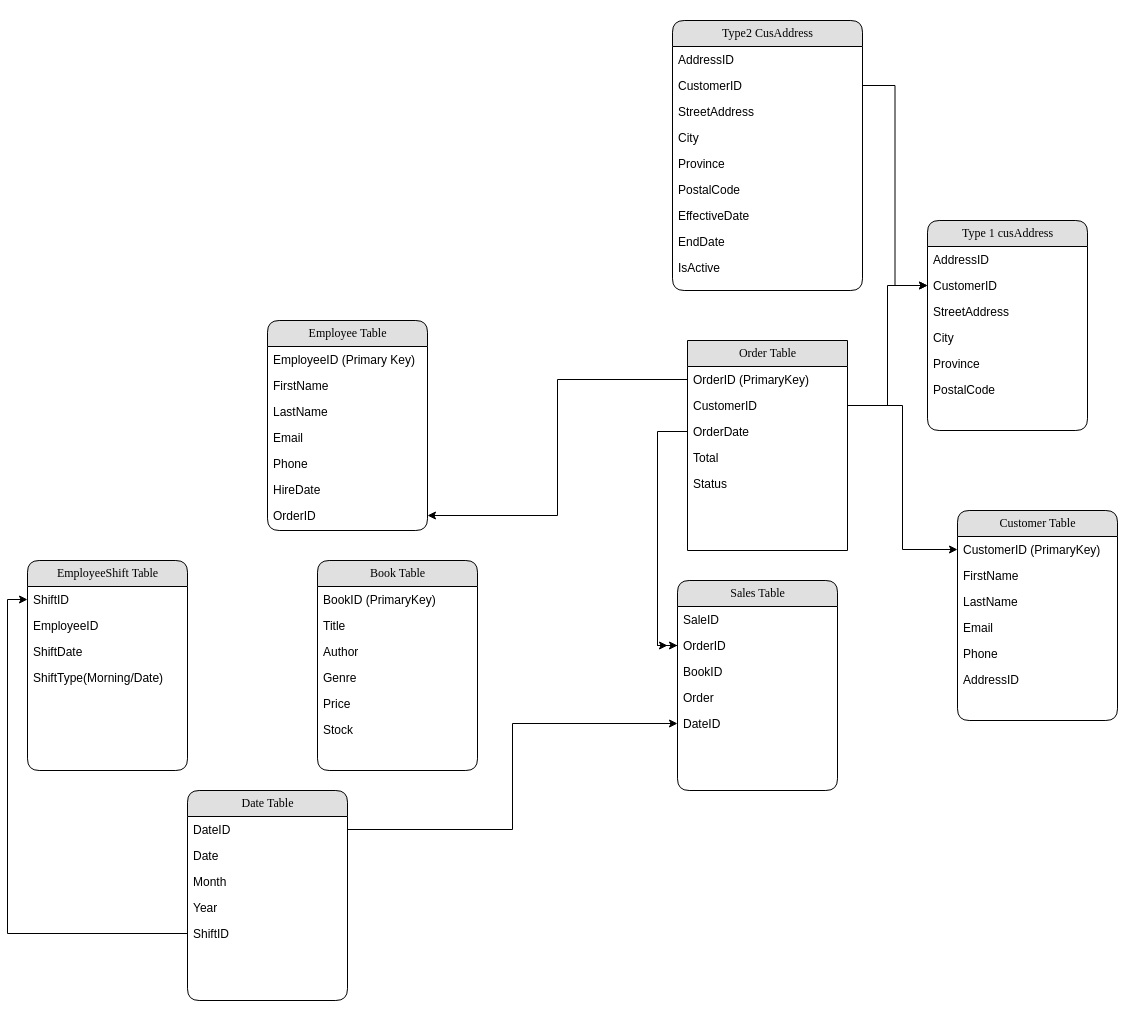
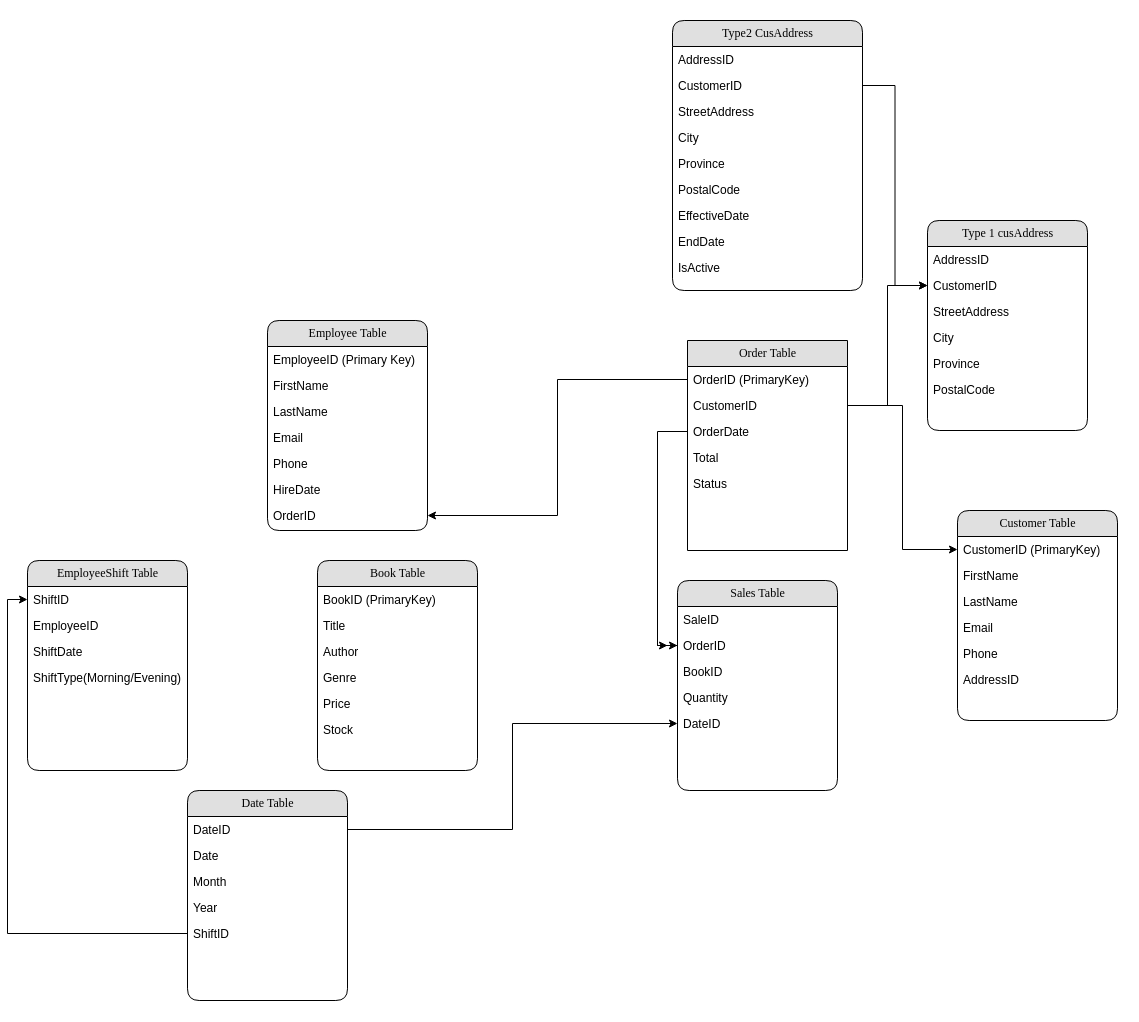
(108, 679) -> (109, 686)
(700, 699) -> (709, 699)
